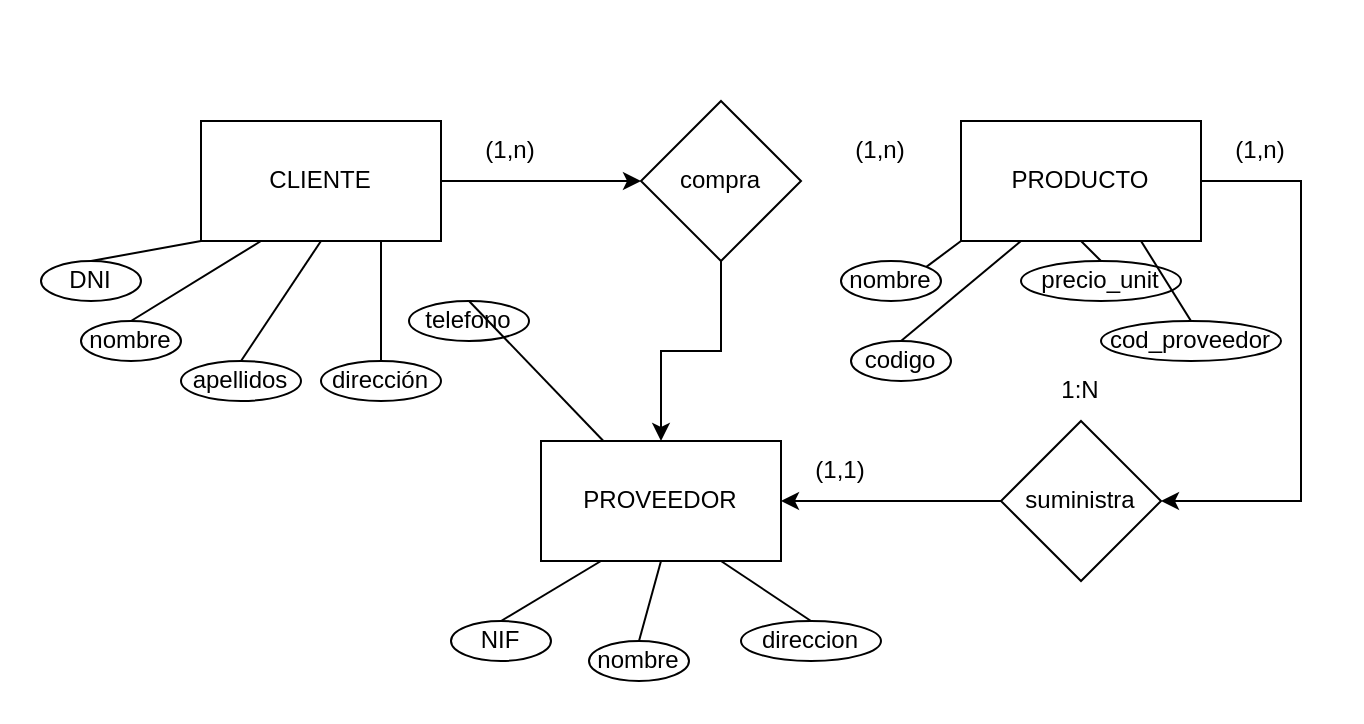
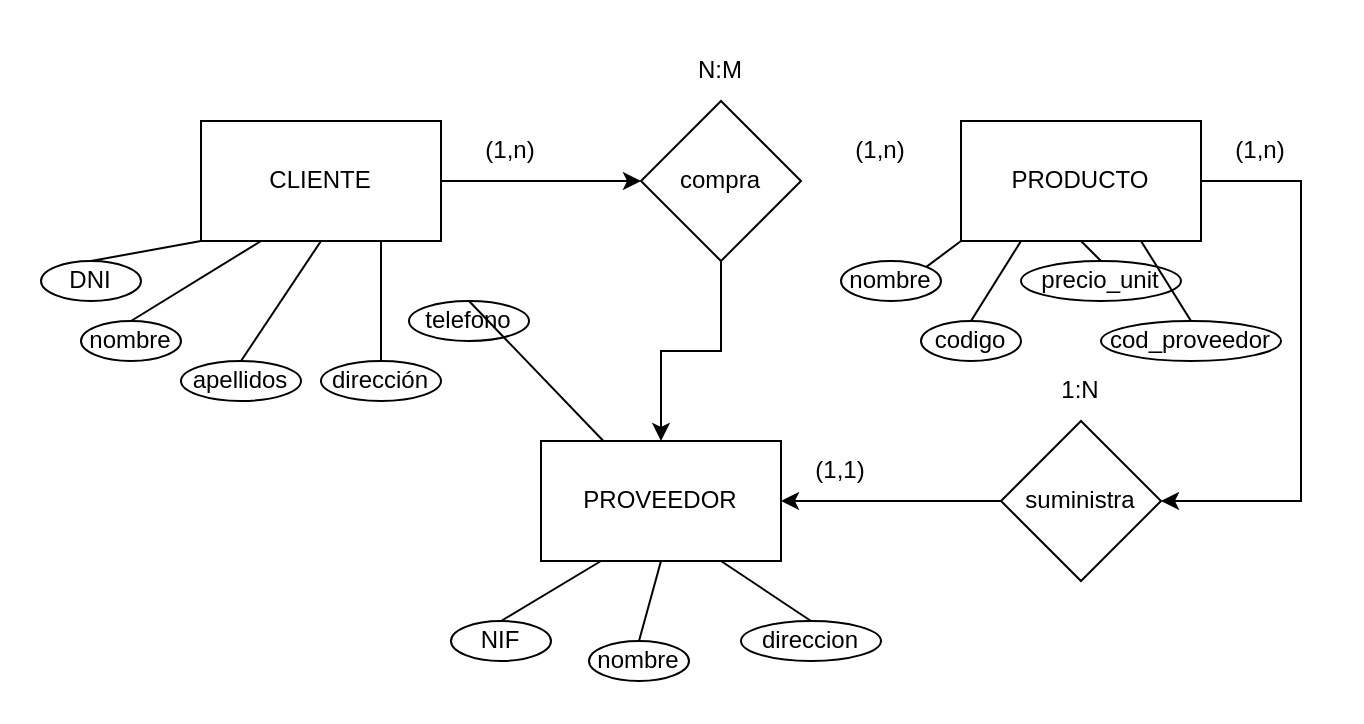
none -> (721, 71)
(901, 361) -> (971, 341)
